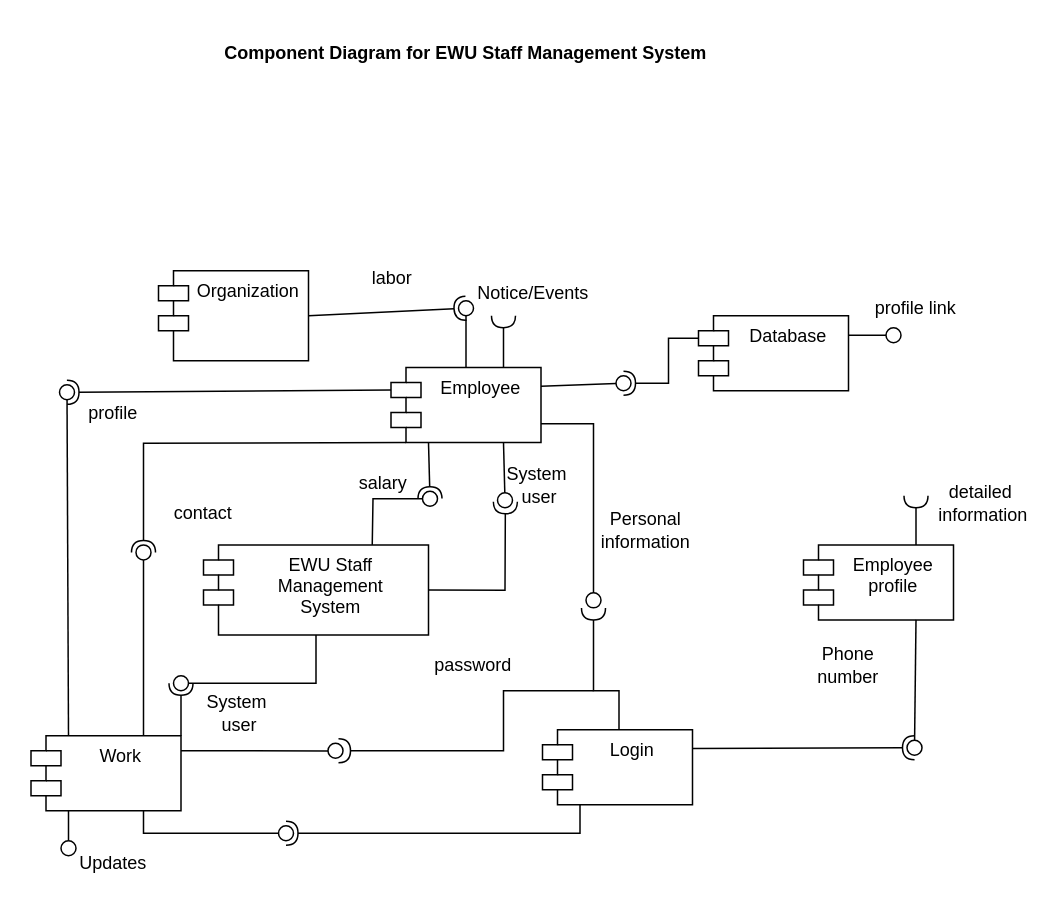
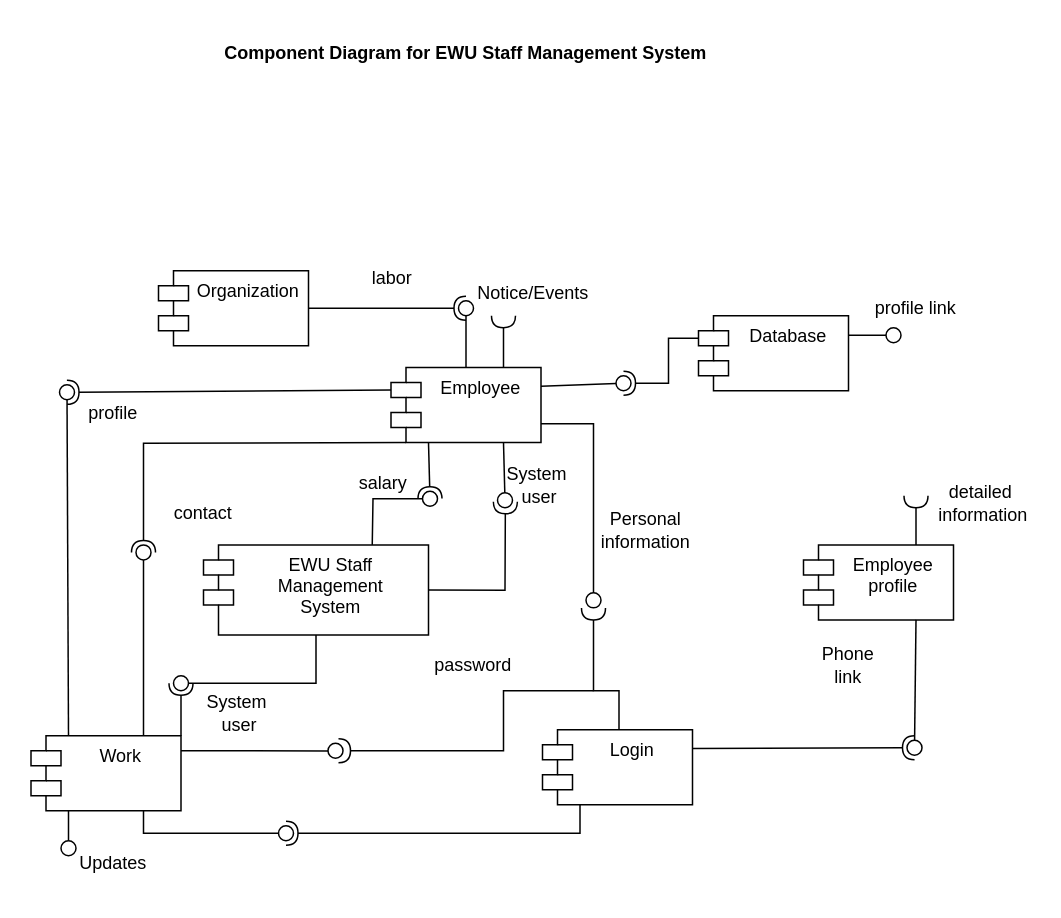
(233, 316) -> (233, 308)
(848, 665) -> (848, 665)
